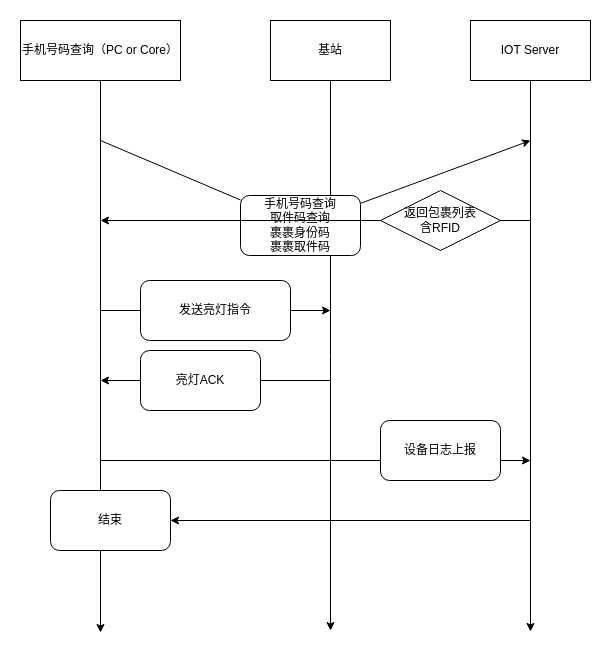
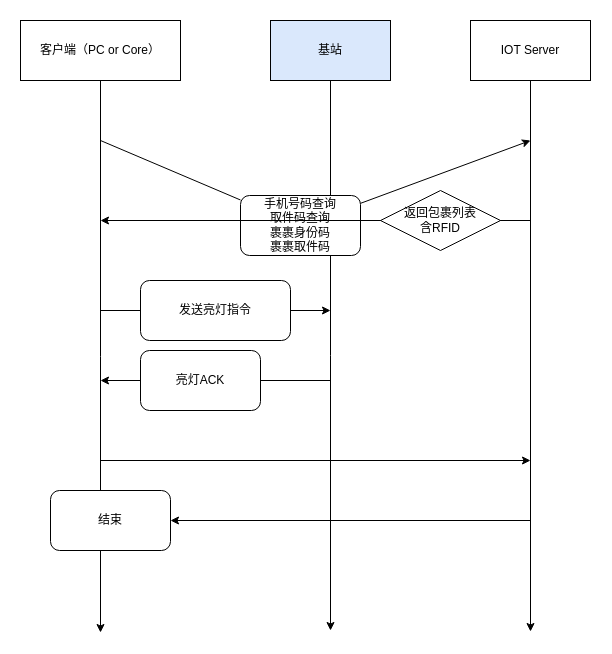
(101, 51) -> (101, 51)
(331, 51) -> (331, 51)
(441, 451) -> none
